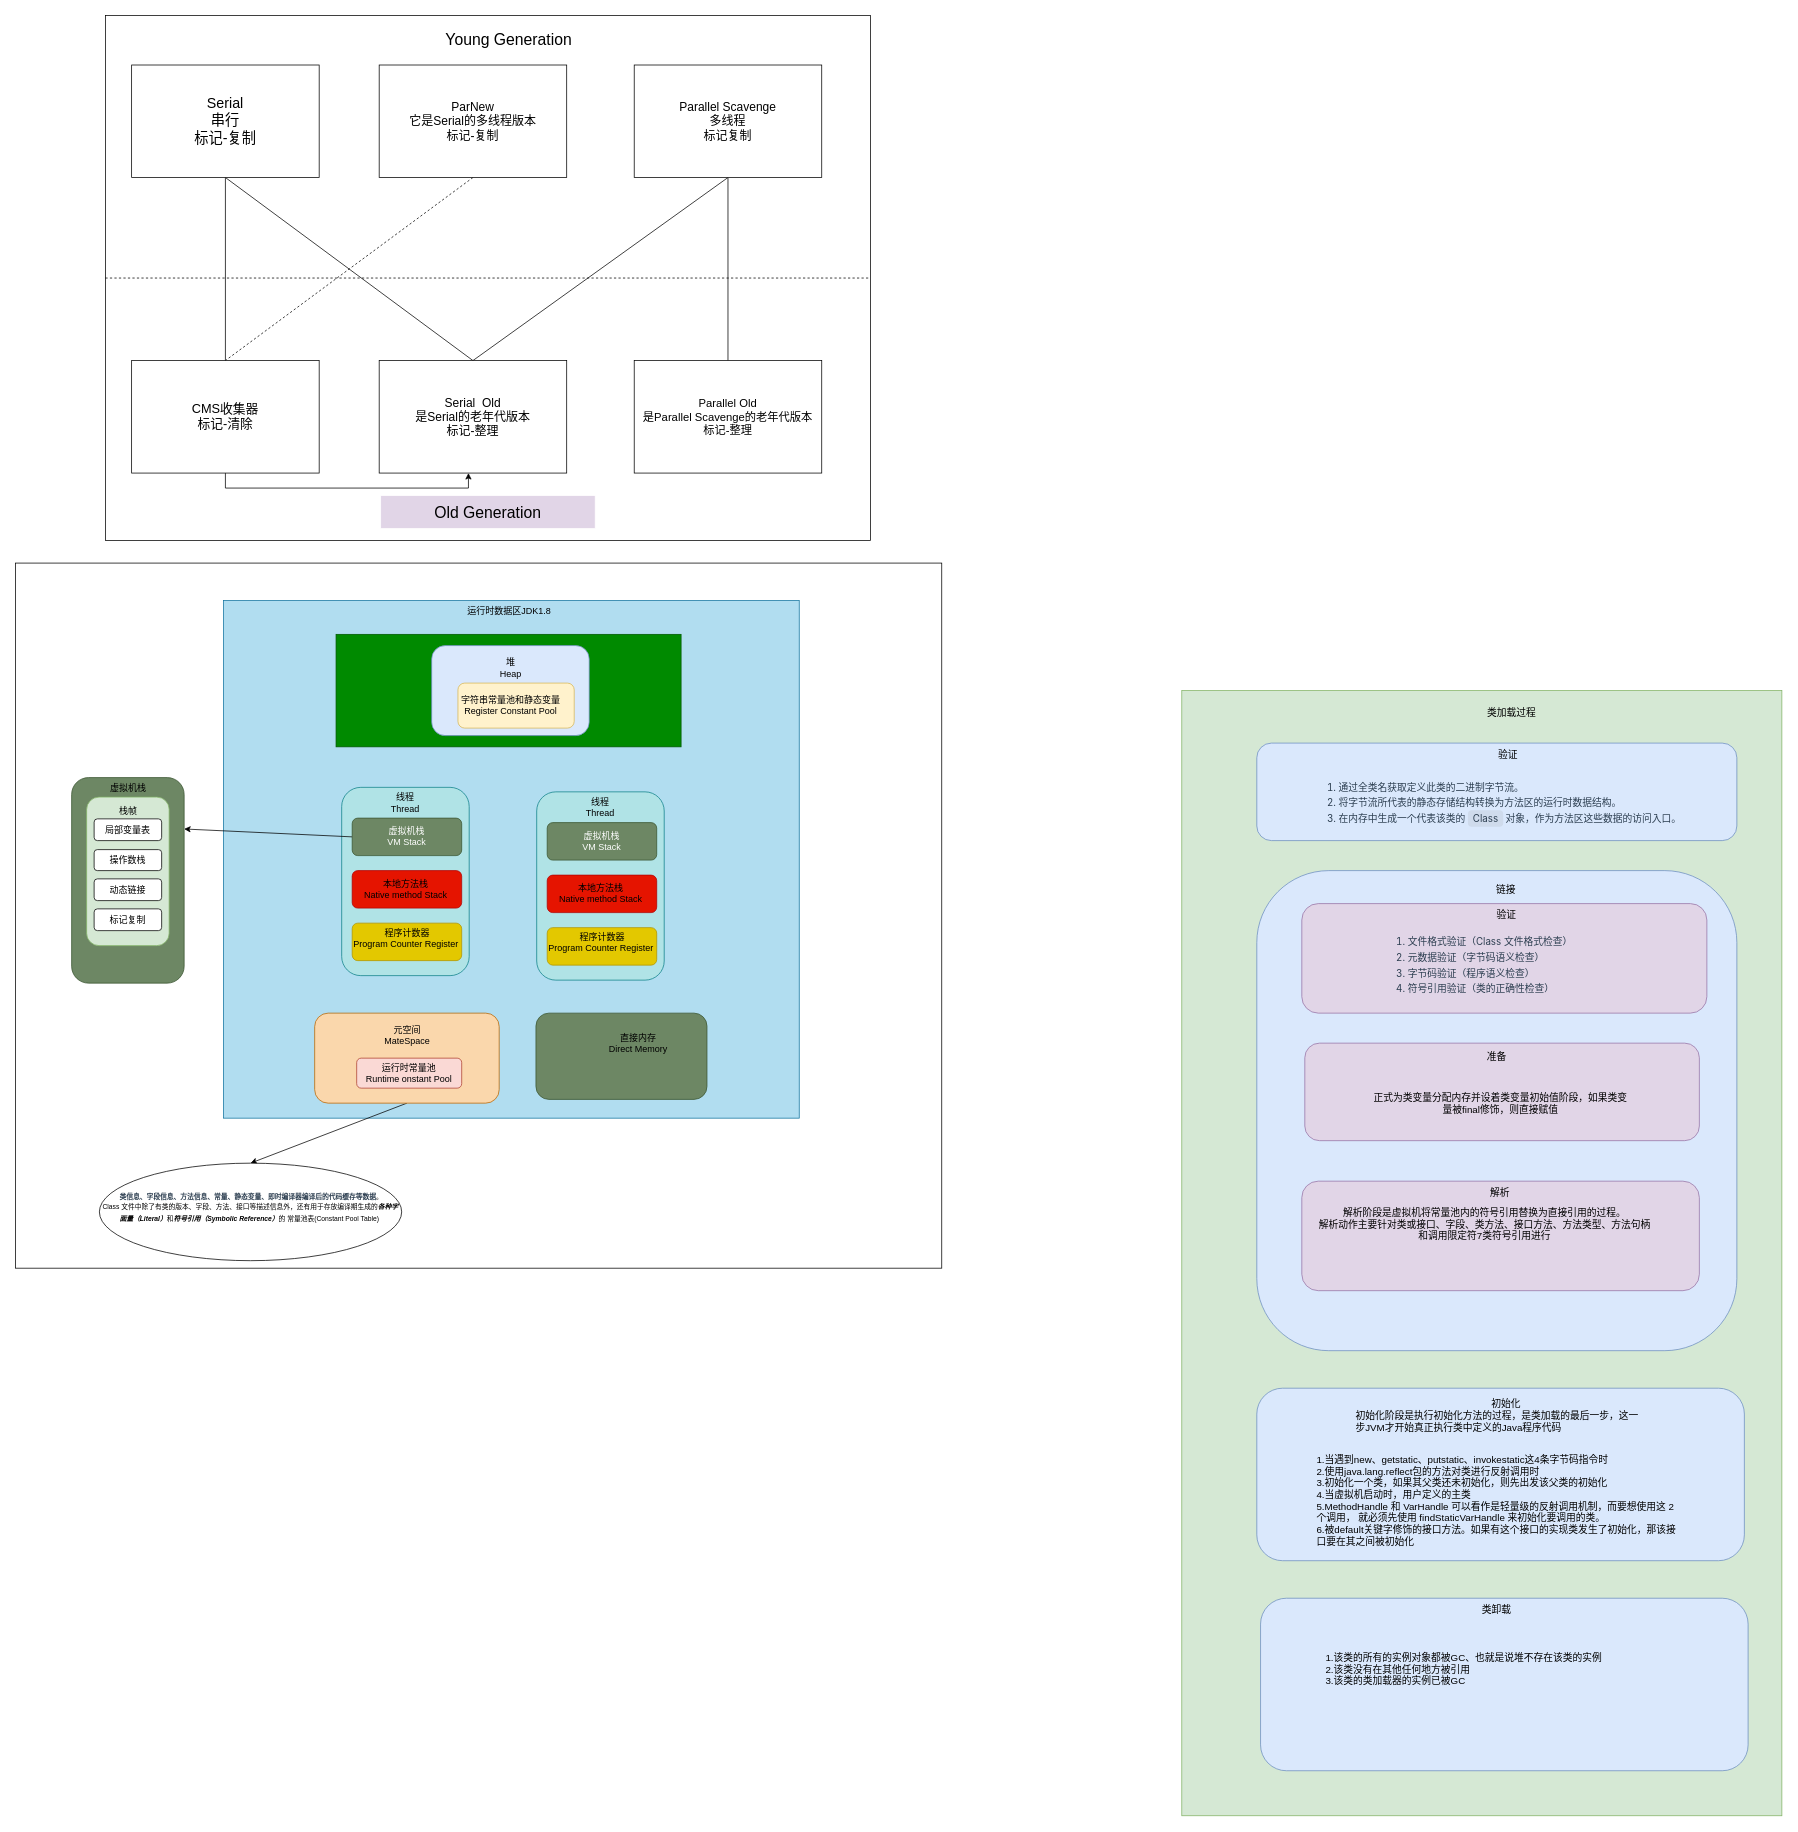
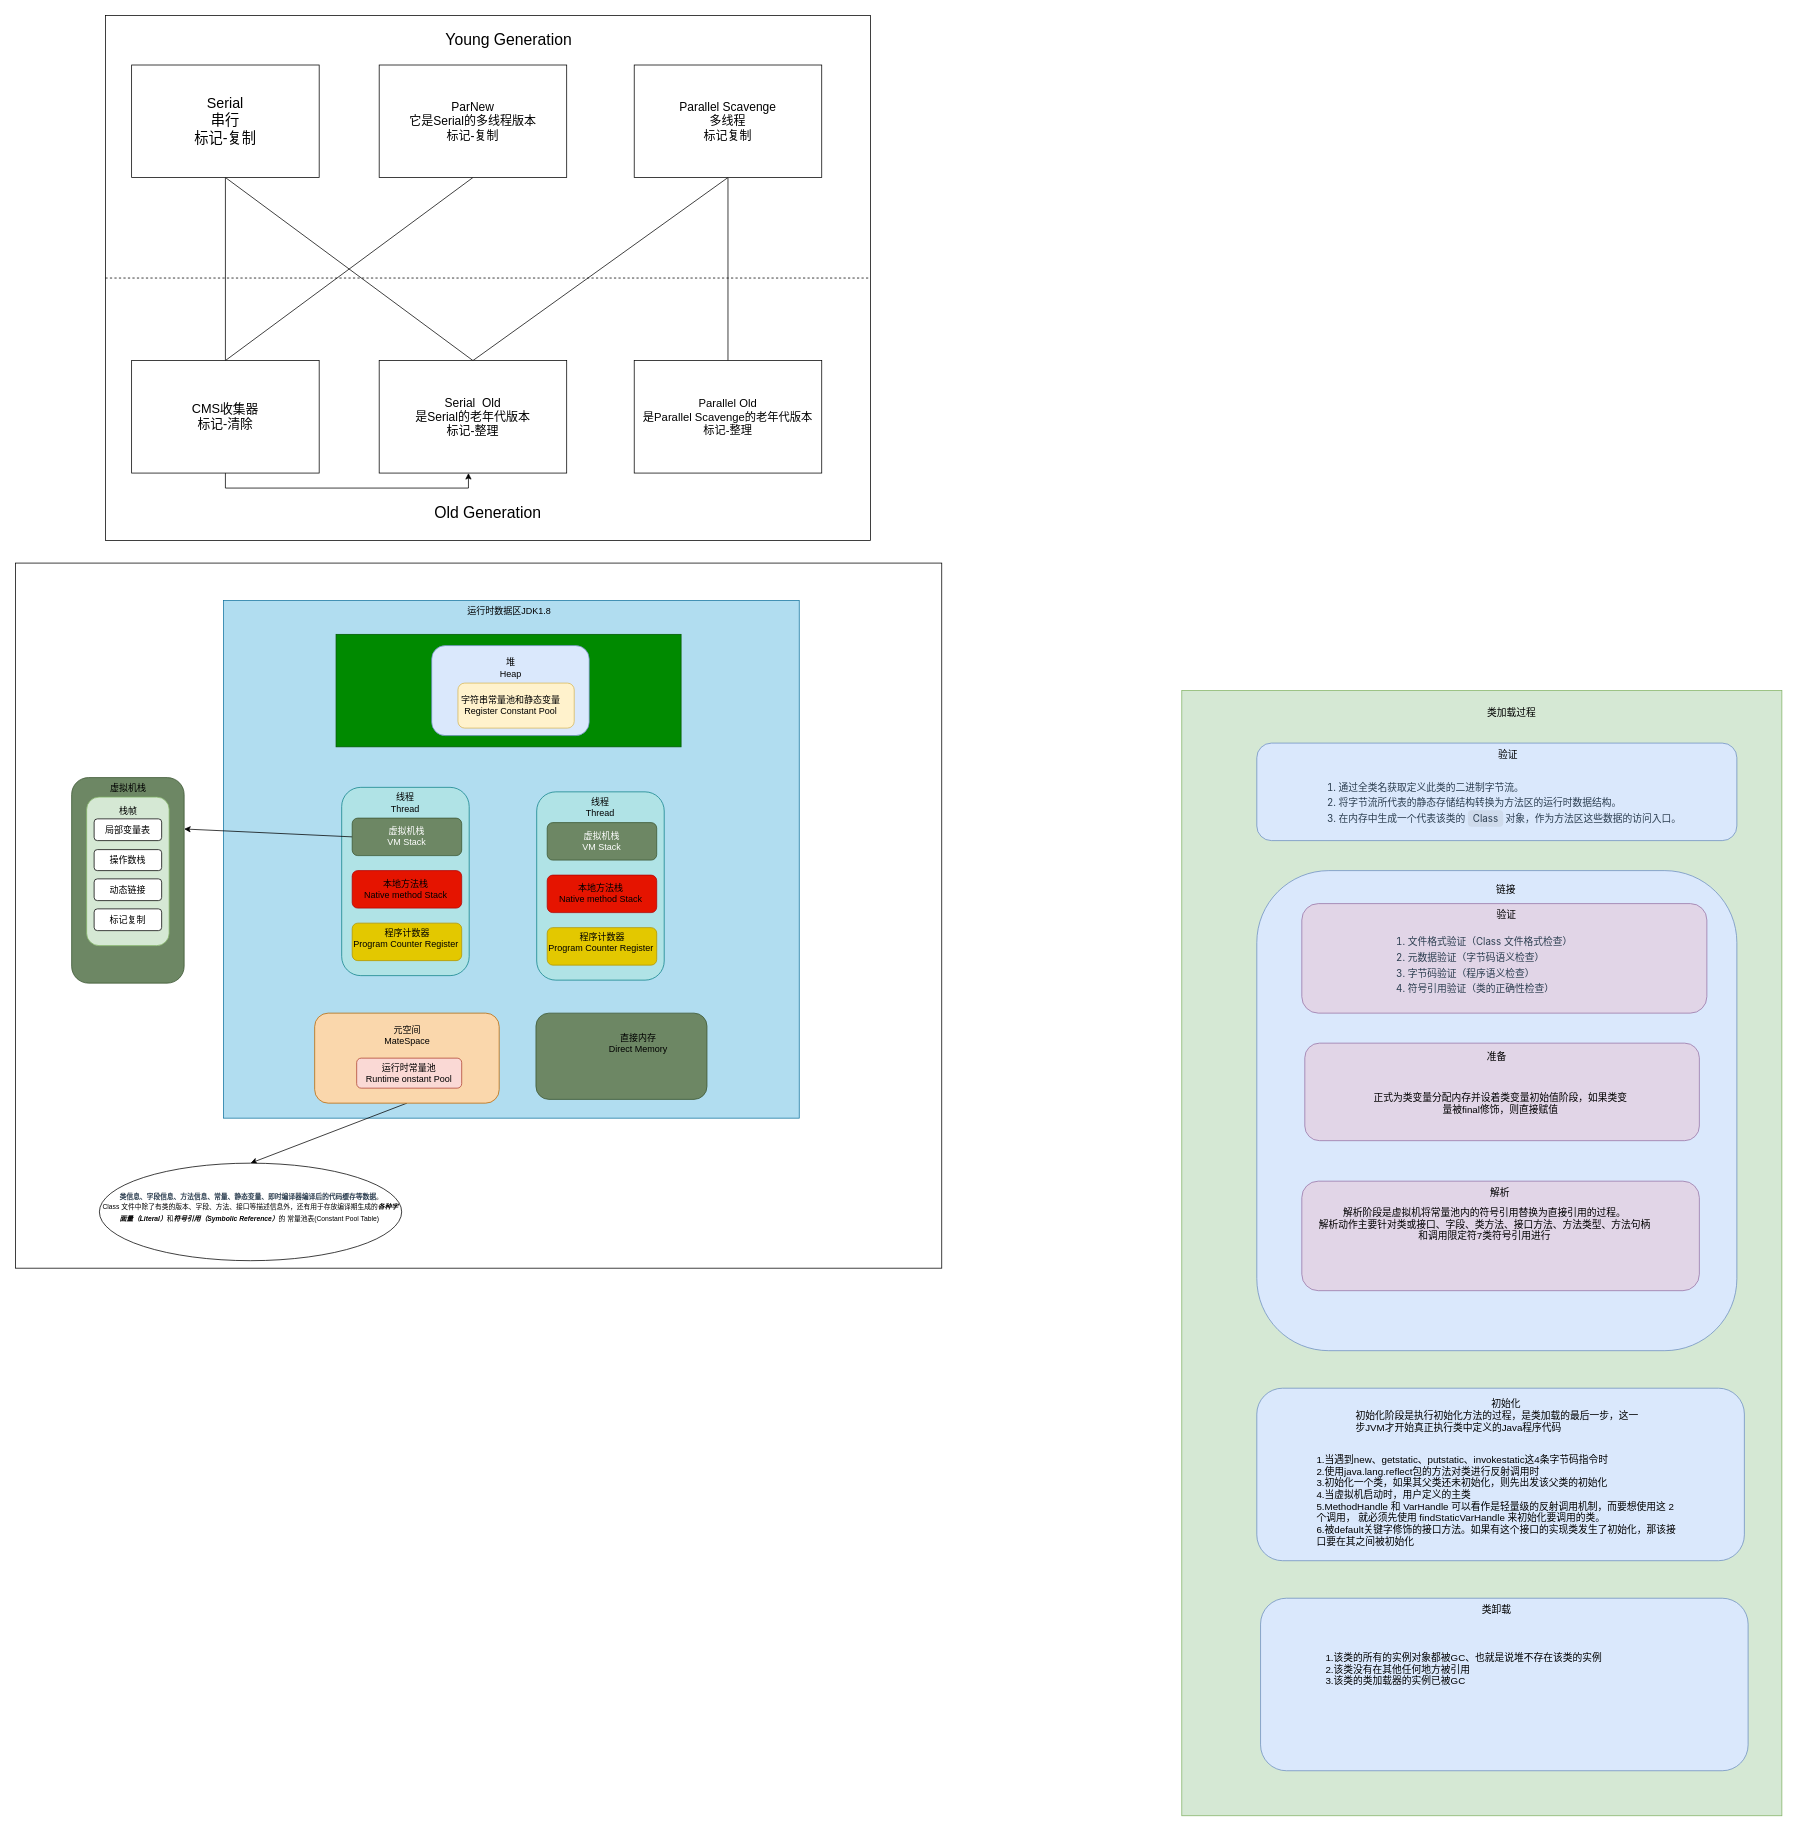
(351, 267) -> (351, 267)
(488, 512) -> (488, 512)
